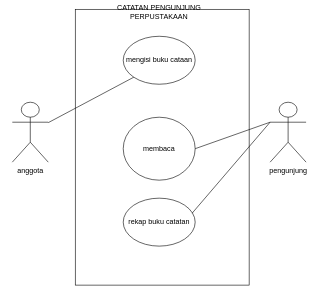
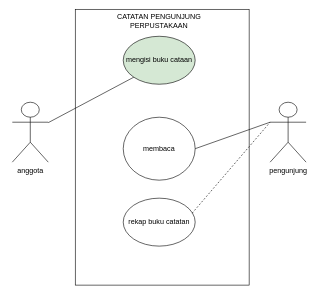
(159, 12) -> (159, 21)
(159, 60) -> (159, 60)
(230, 169) -> (230, 169)
